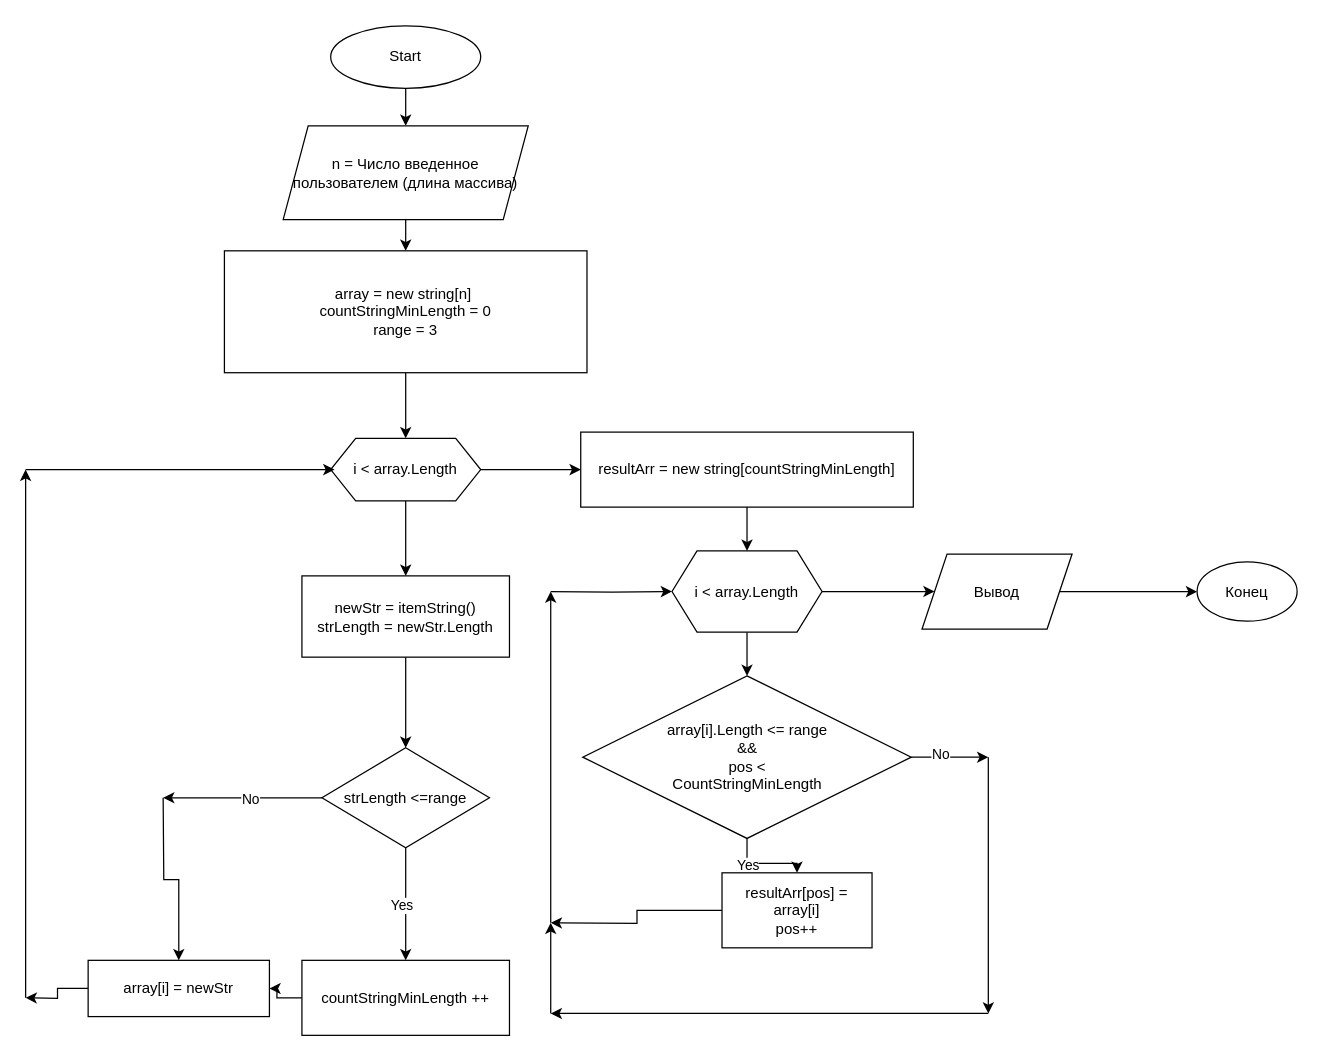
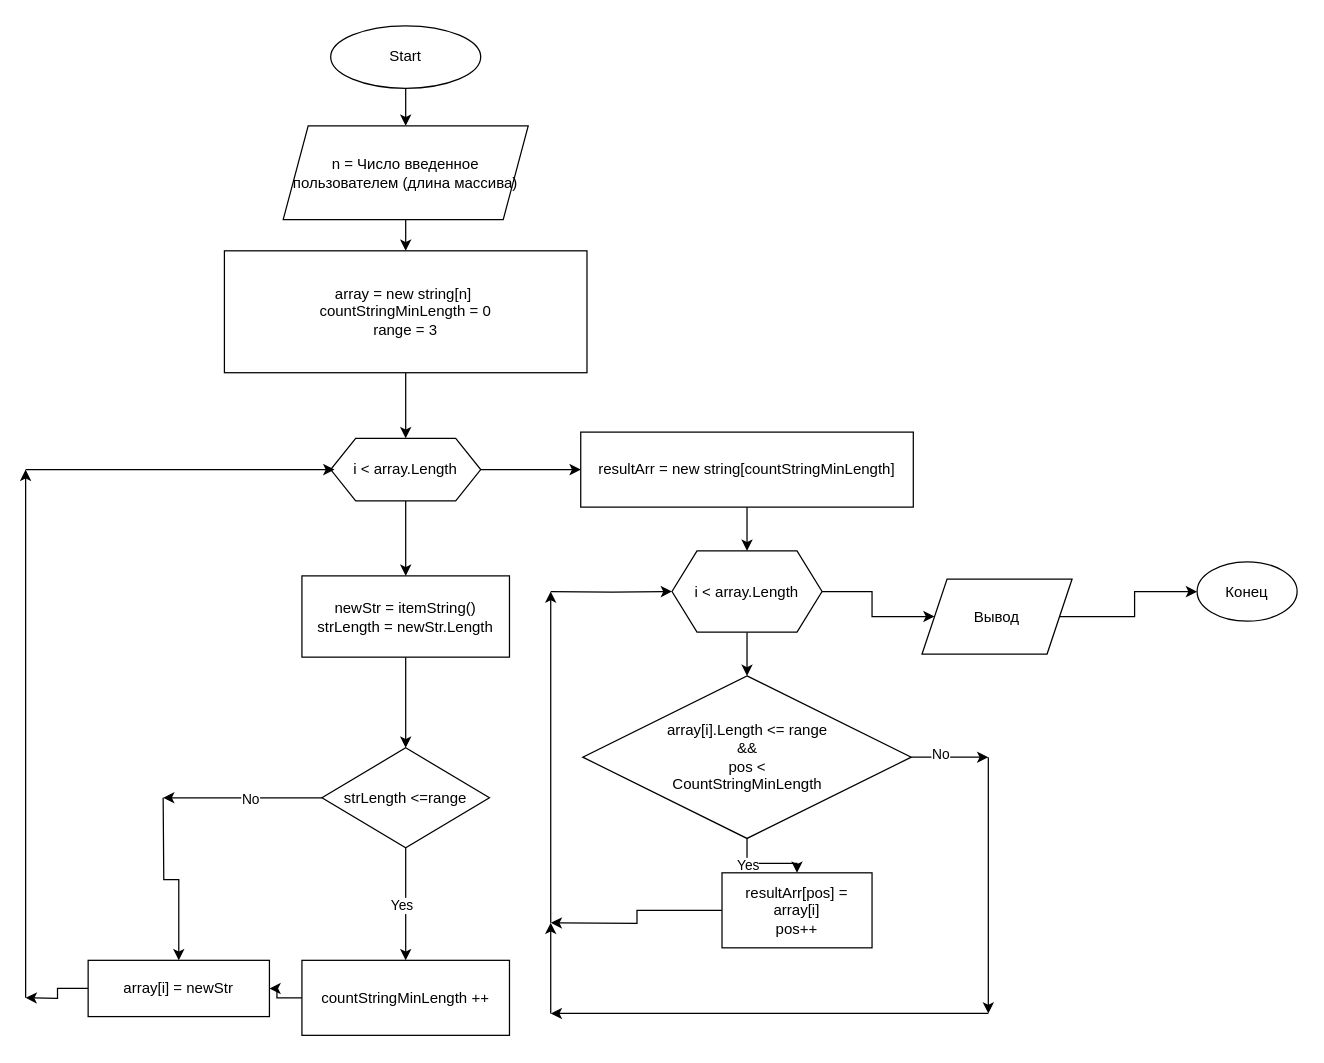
(997, 591) -> (997, 616)
